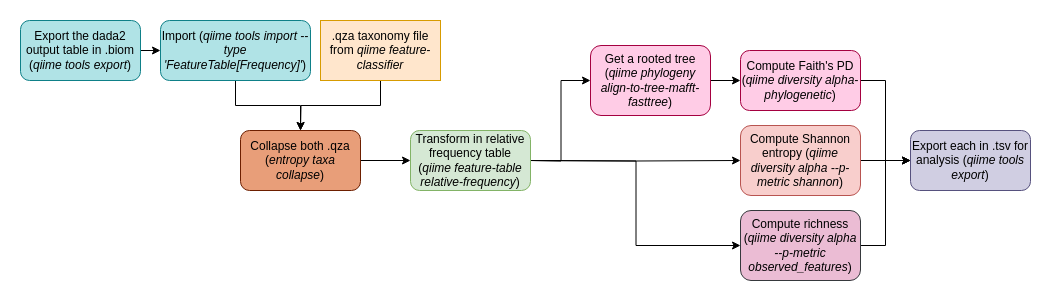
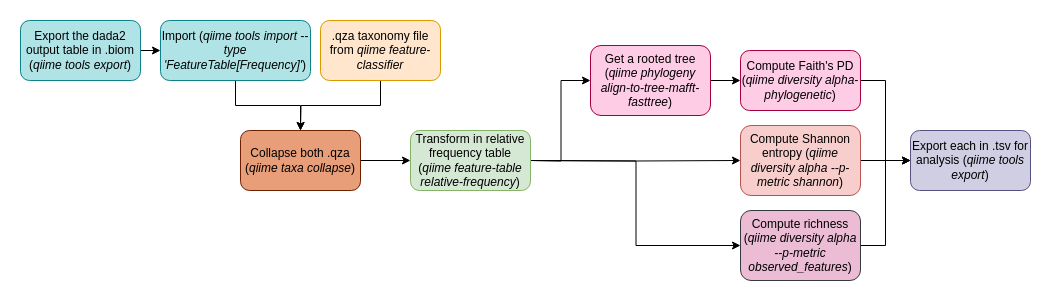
(381, 51) -> (381, 51)
(301, 161) -> (301, 161)
